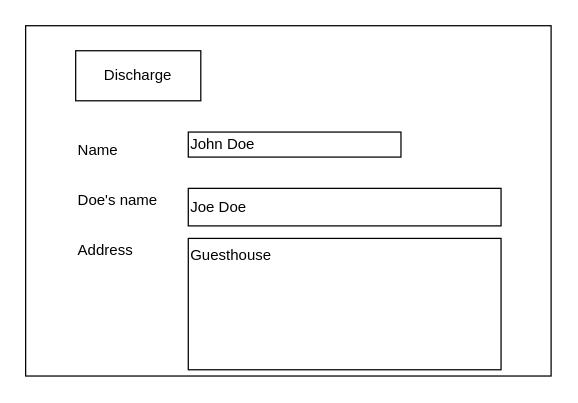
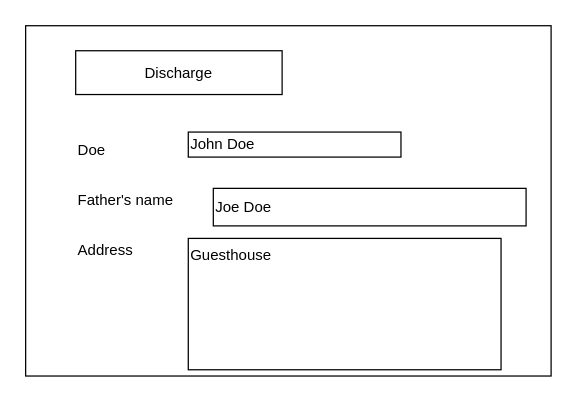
(138, 76) -> (179, 73)
(95, 151) -> (91, 151)
(116, 201) -> (129, 201)
(344, 207) -> (369, 207)
